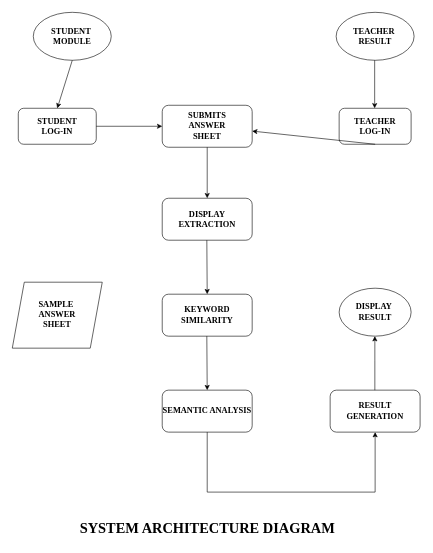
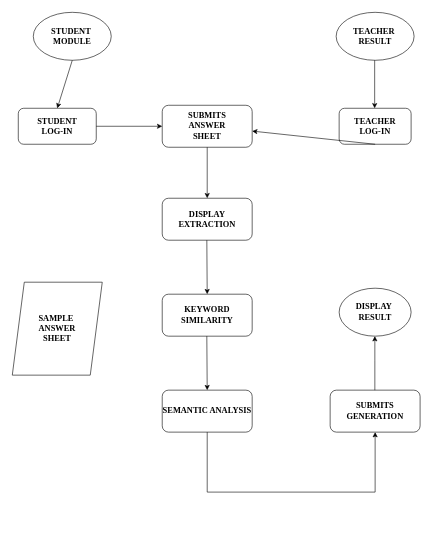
(57, 315) -> (57, 329)
(375, 411) -> (375, 411)
(207, 528) -> none
